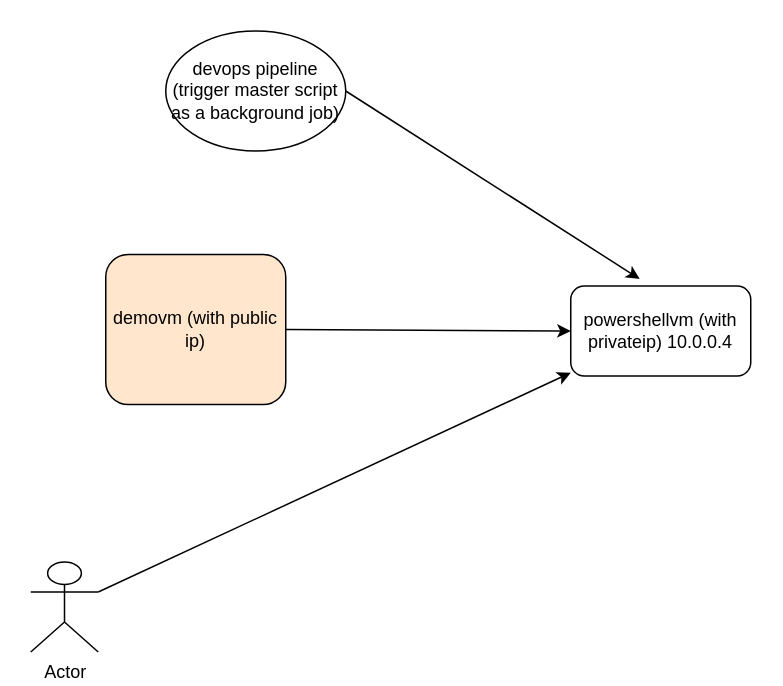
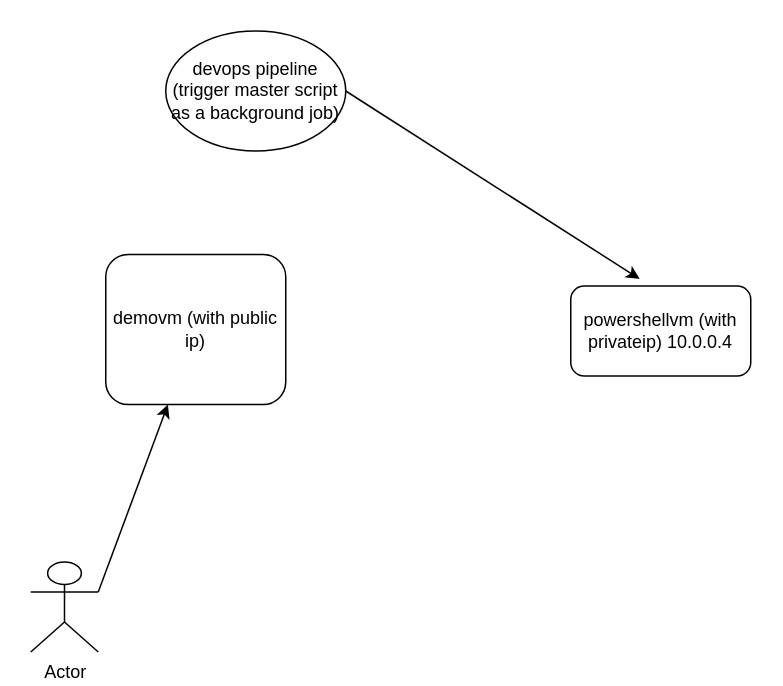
(196, 329) -> (196, 329)
(423, 330) -> none
(331, 484) -> (131, 502)
